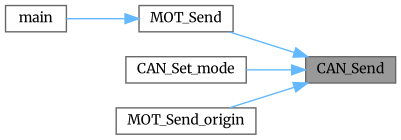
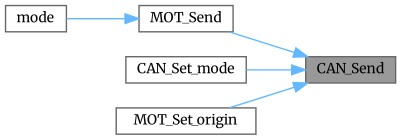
(36, 19) -> (36, 19)
(186, 121) -> (186, 121)
